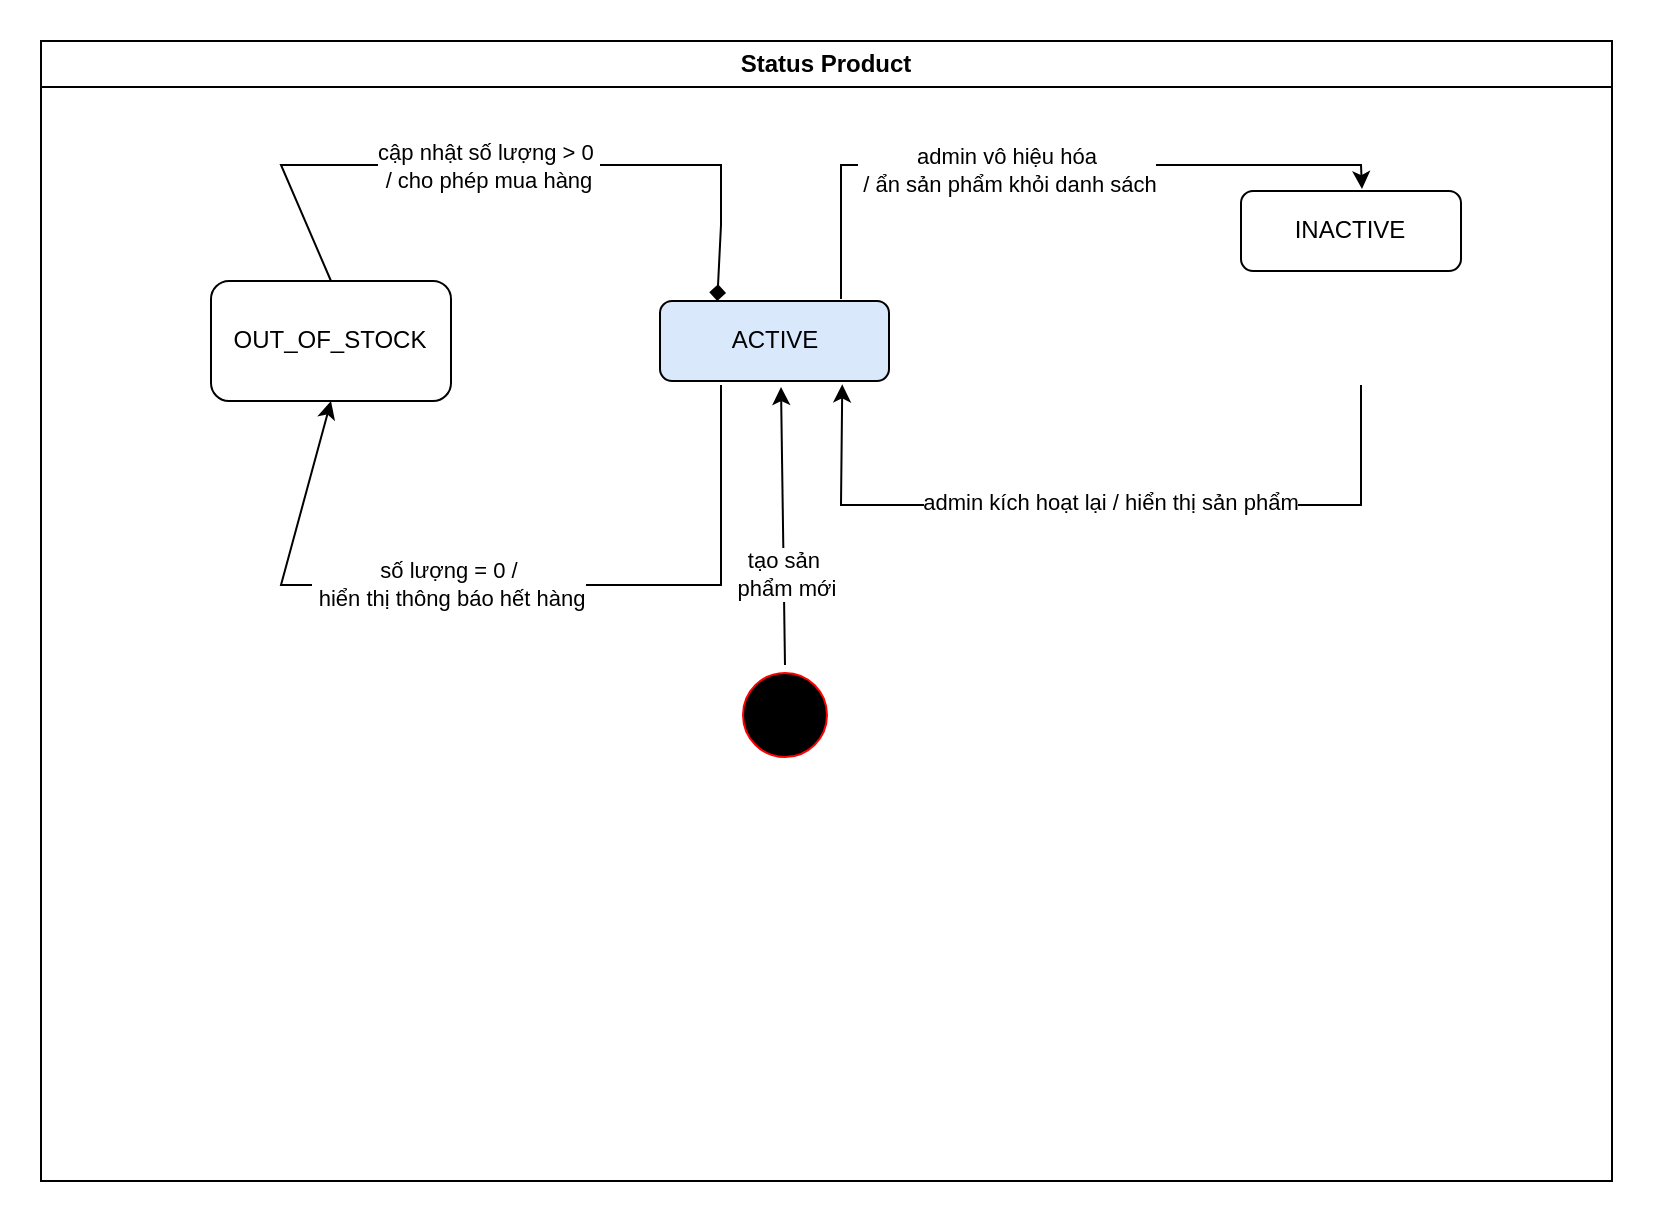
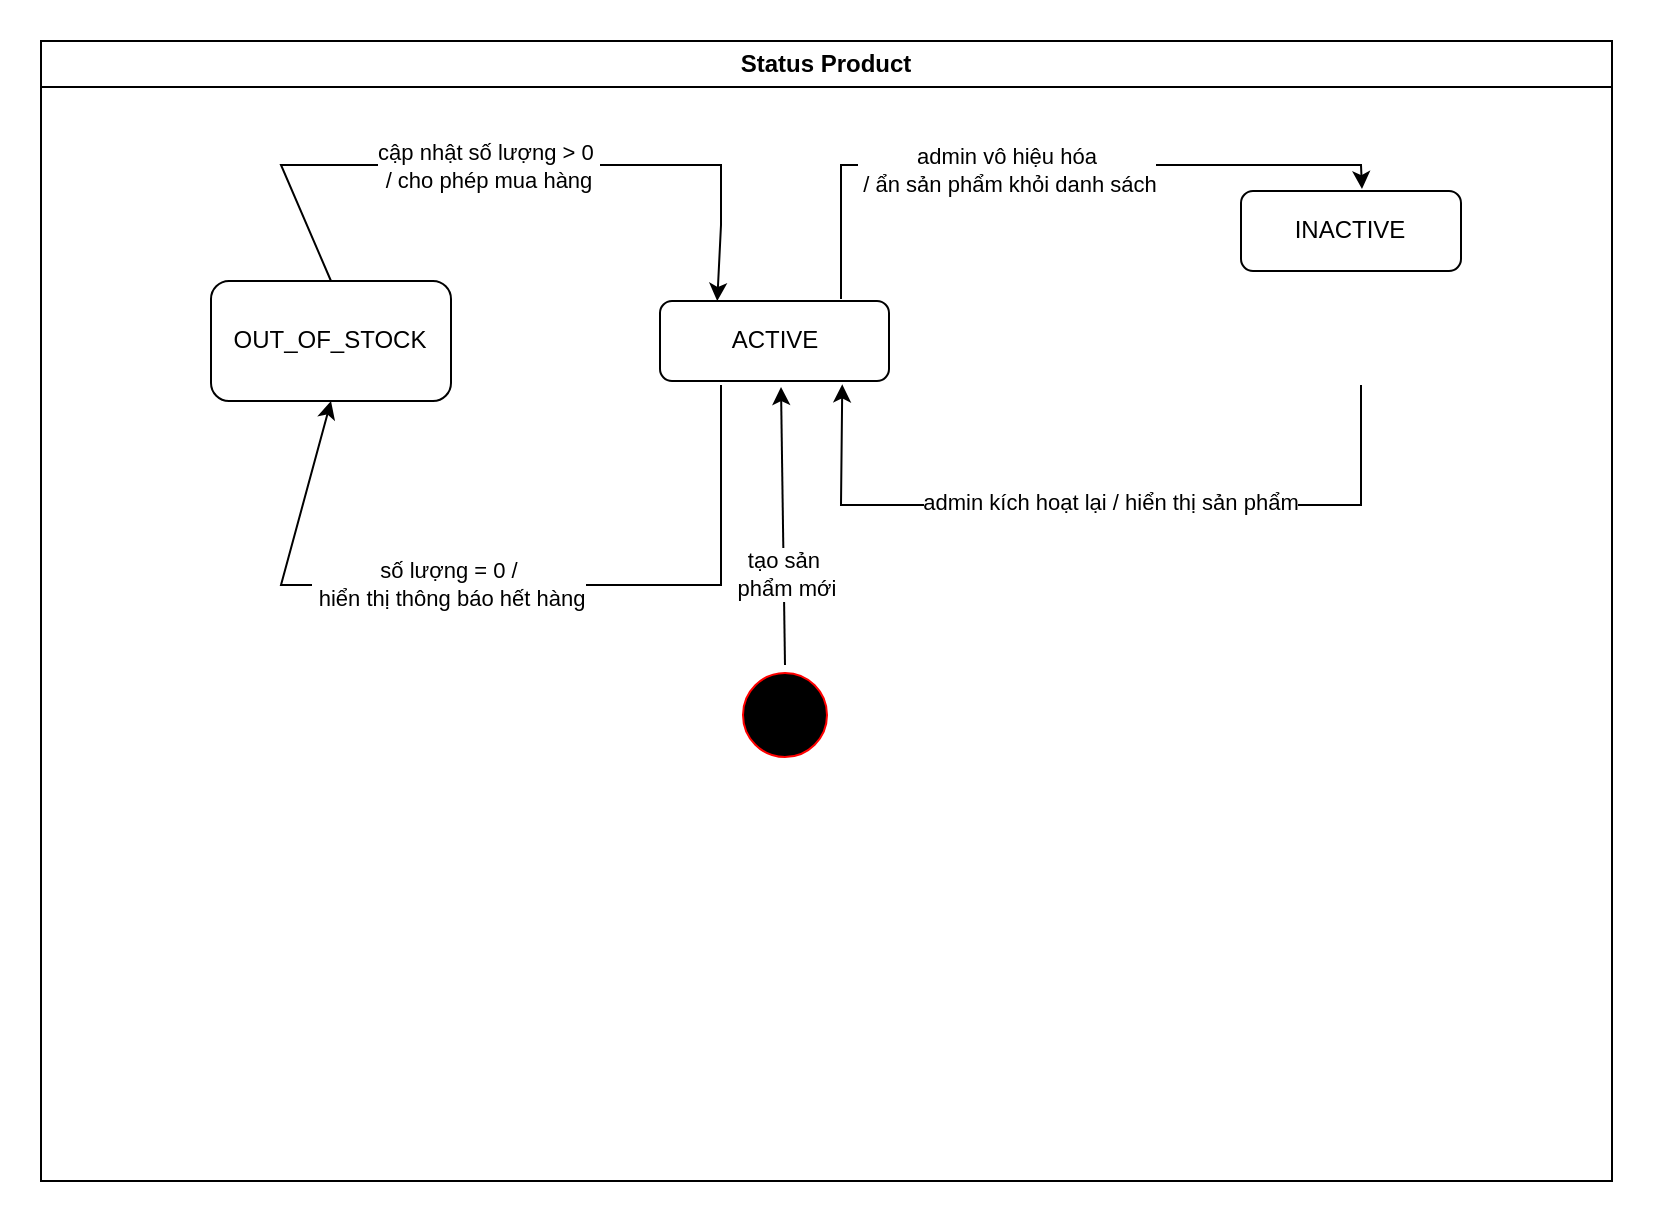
(718, 285) -> (718, 286)
(775, 341) -> (775, 341)
